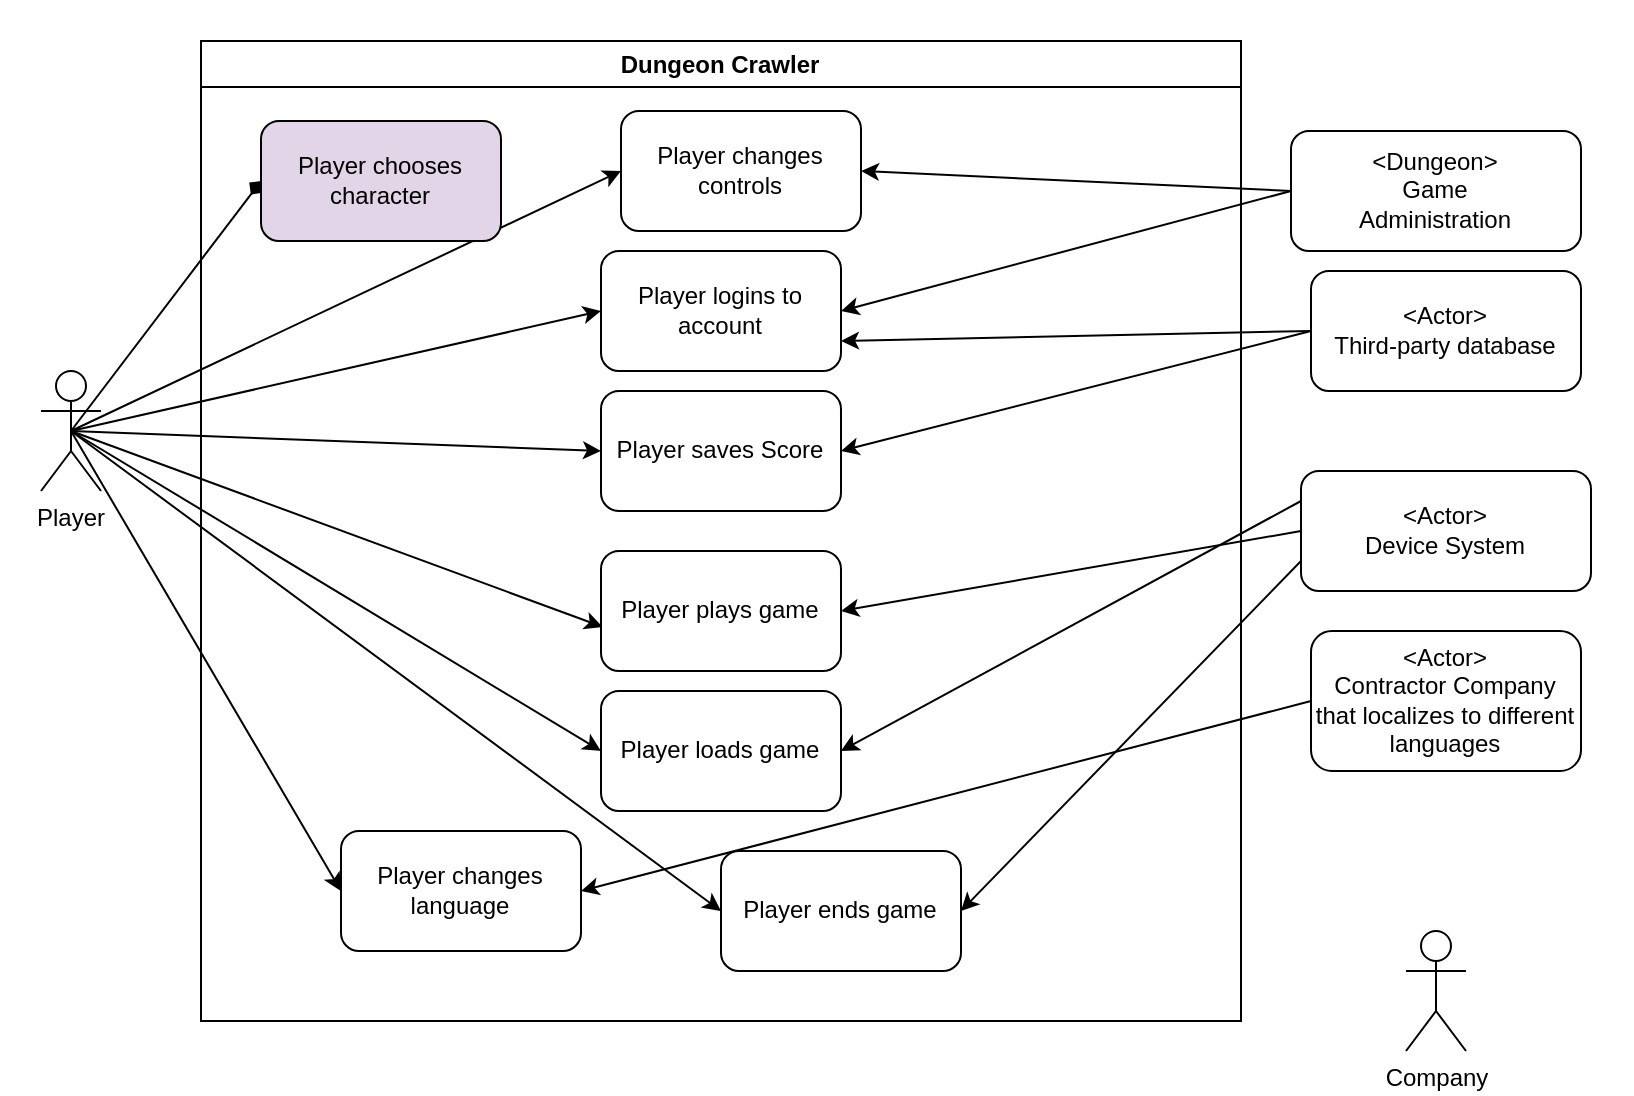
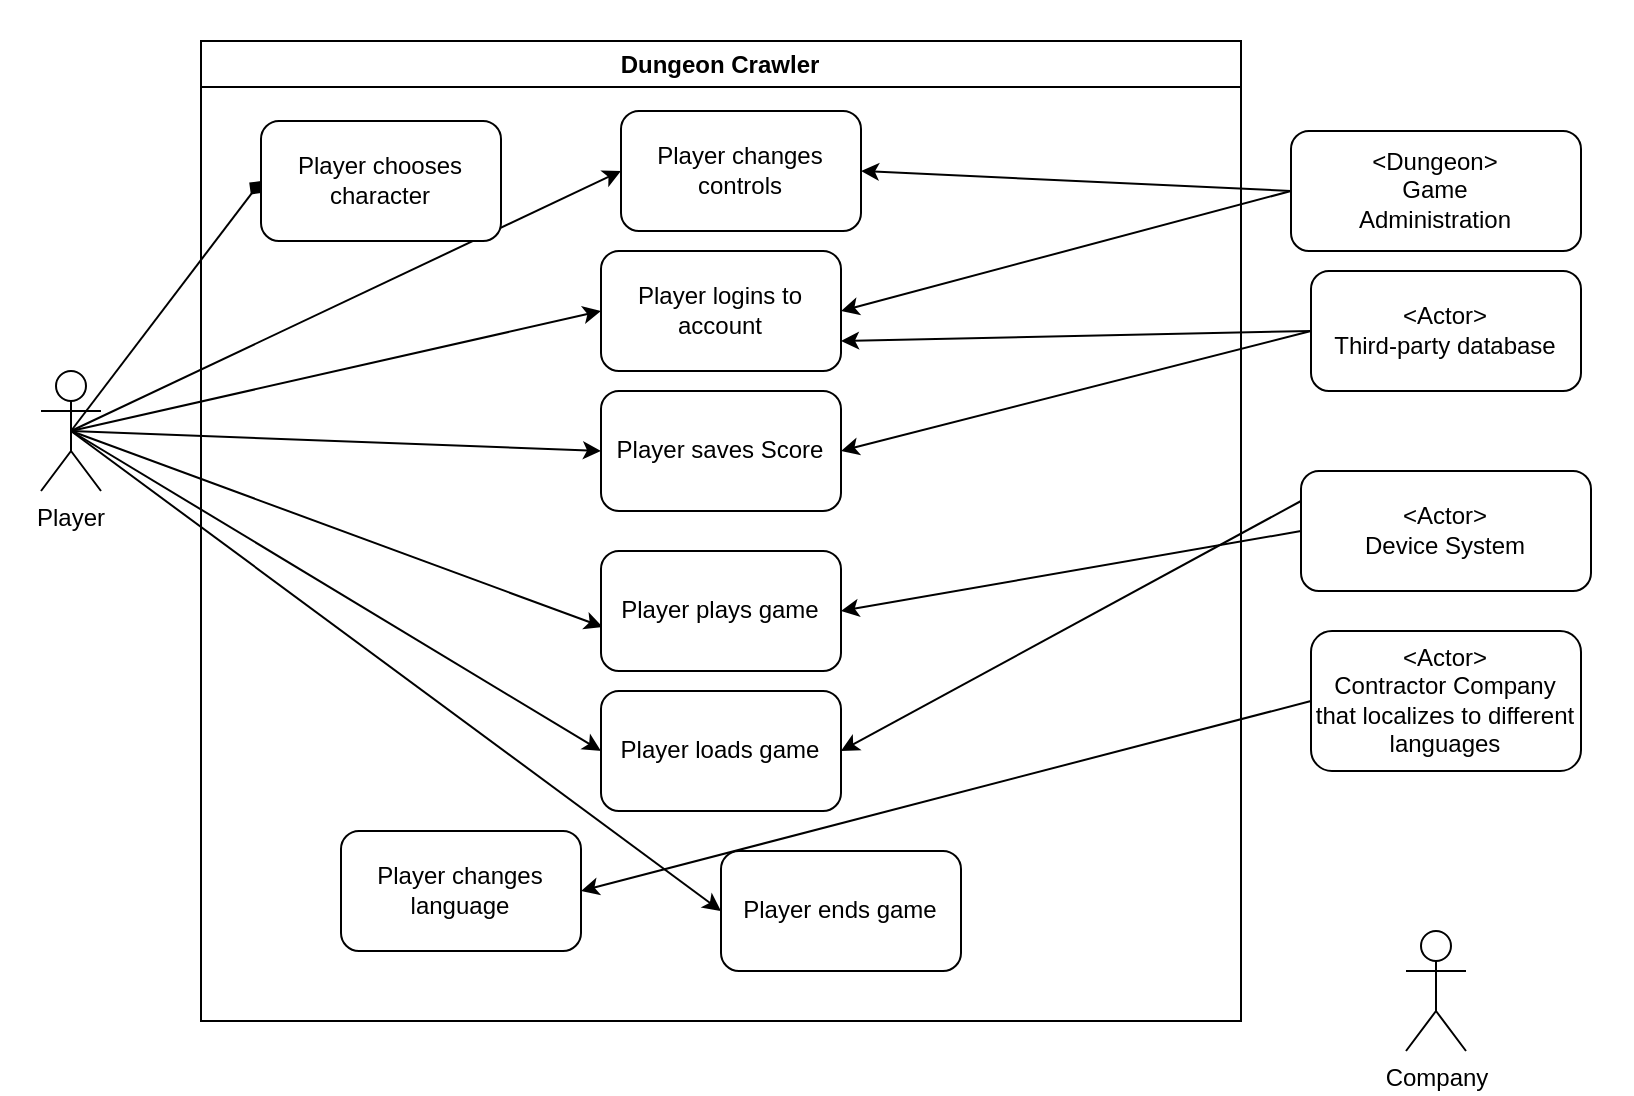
(381, 181) -> (381, 181)
(270, 769) -> none
(1042, 828) -> none
